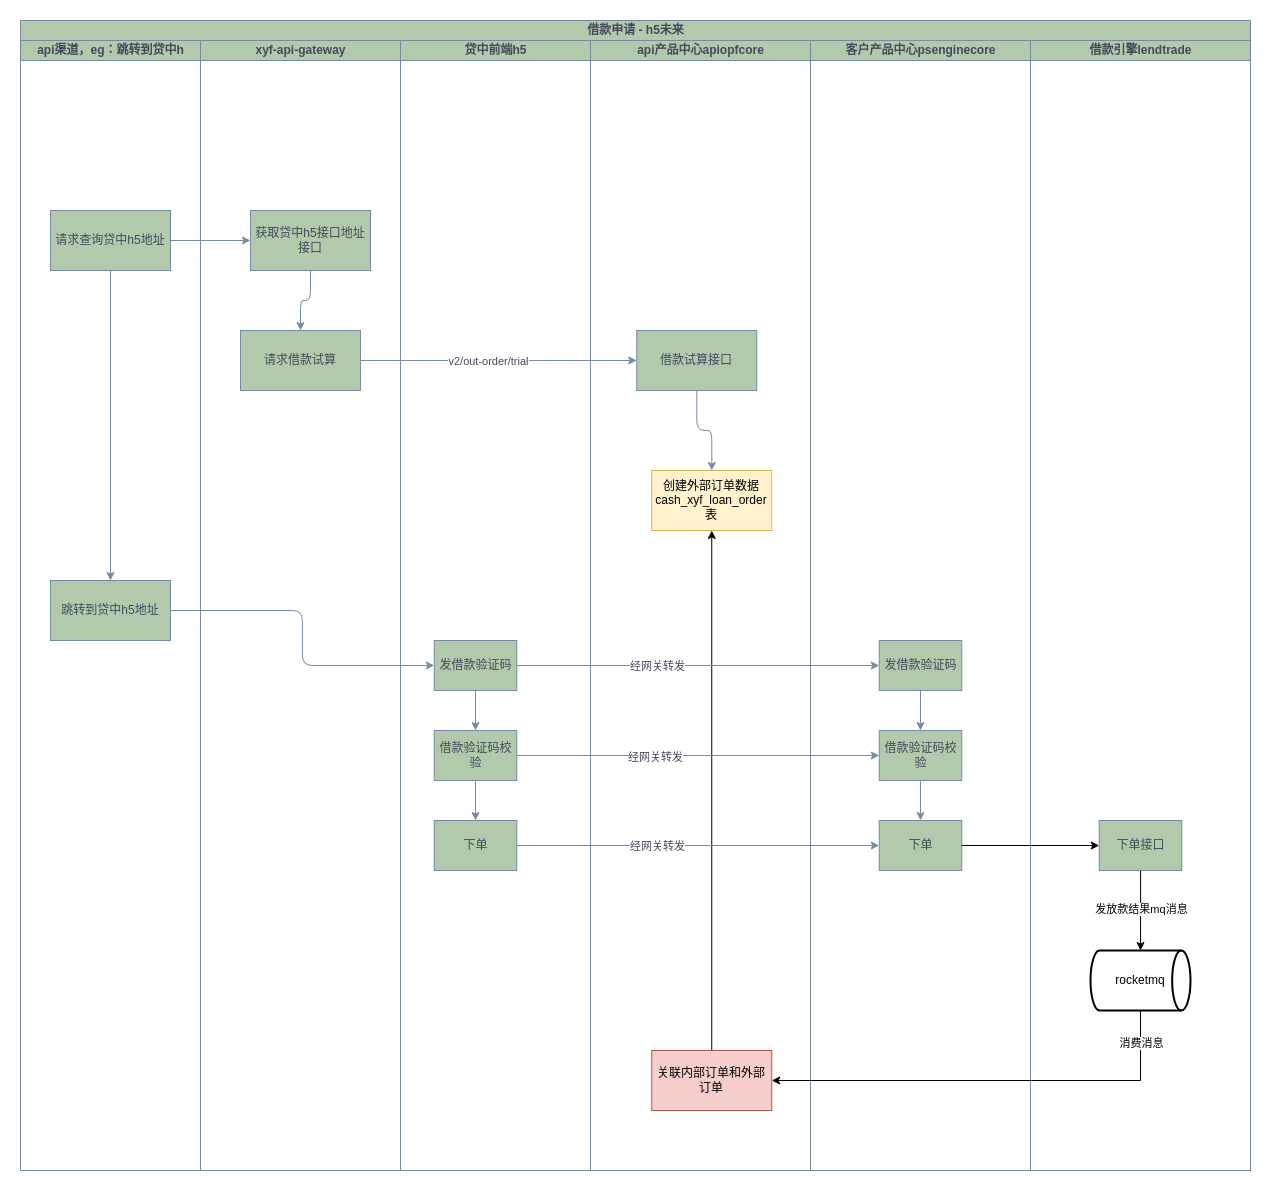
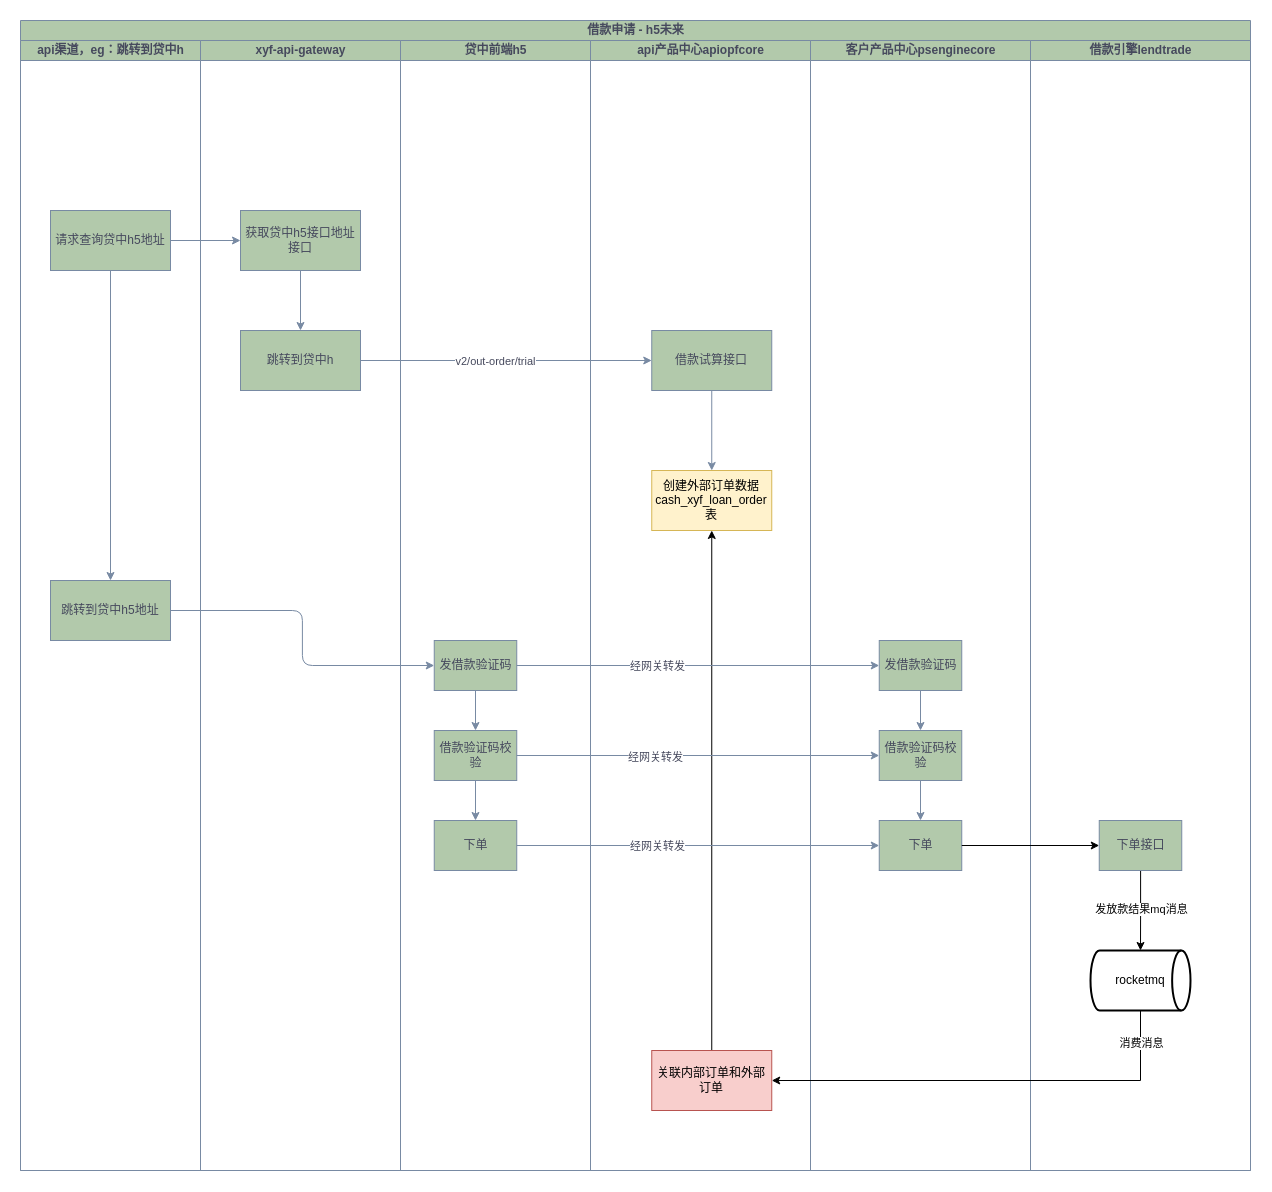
(311, 241) -> (301, 241)
(301, 361) -> (301, 361)
(697, 361) -> (712, 361)
